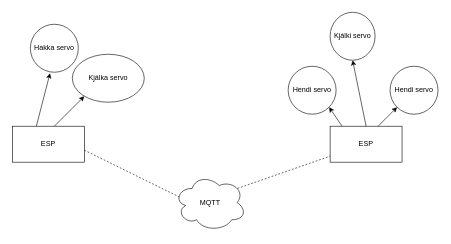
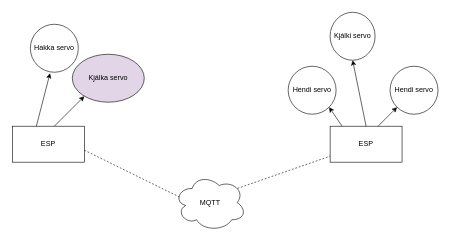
(108, 78) -> (108, 78)
